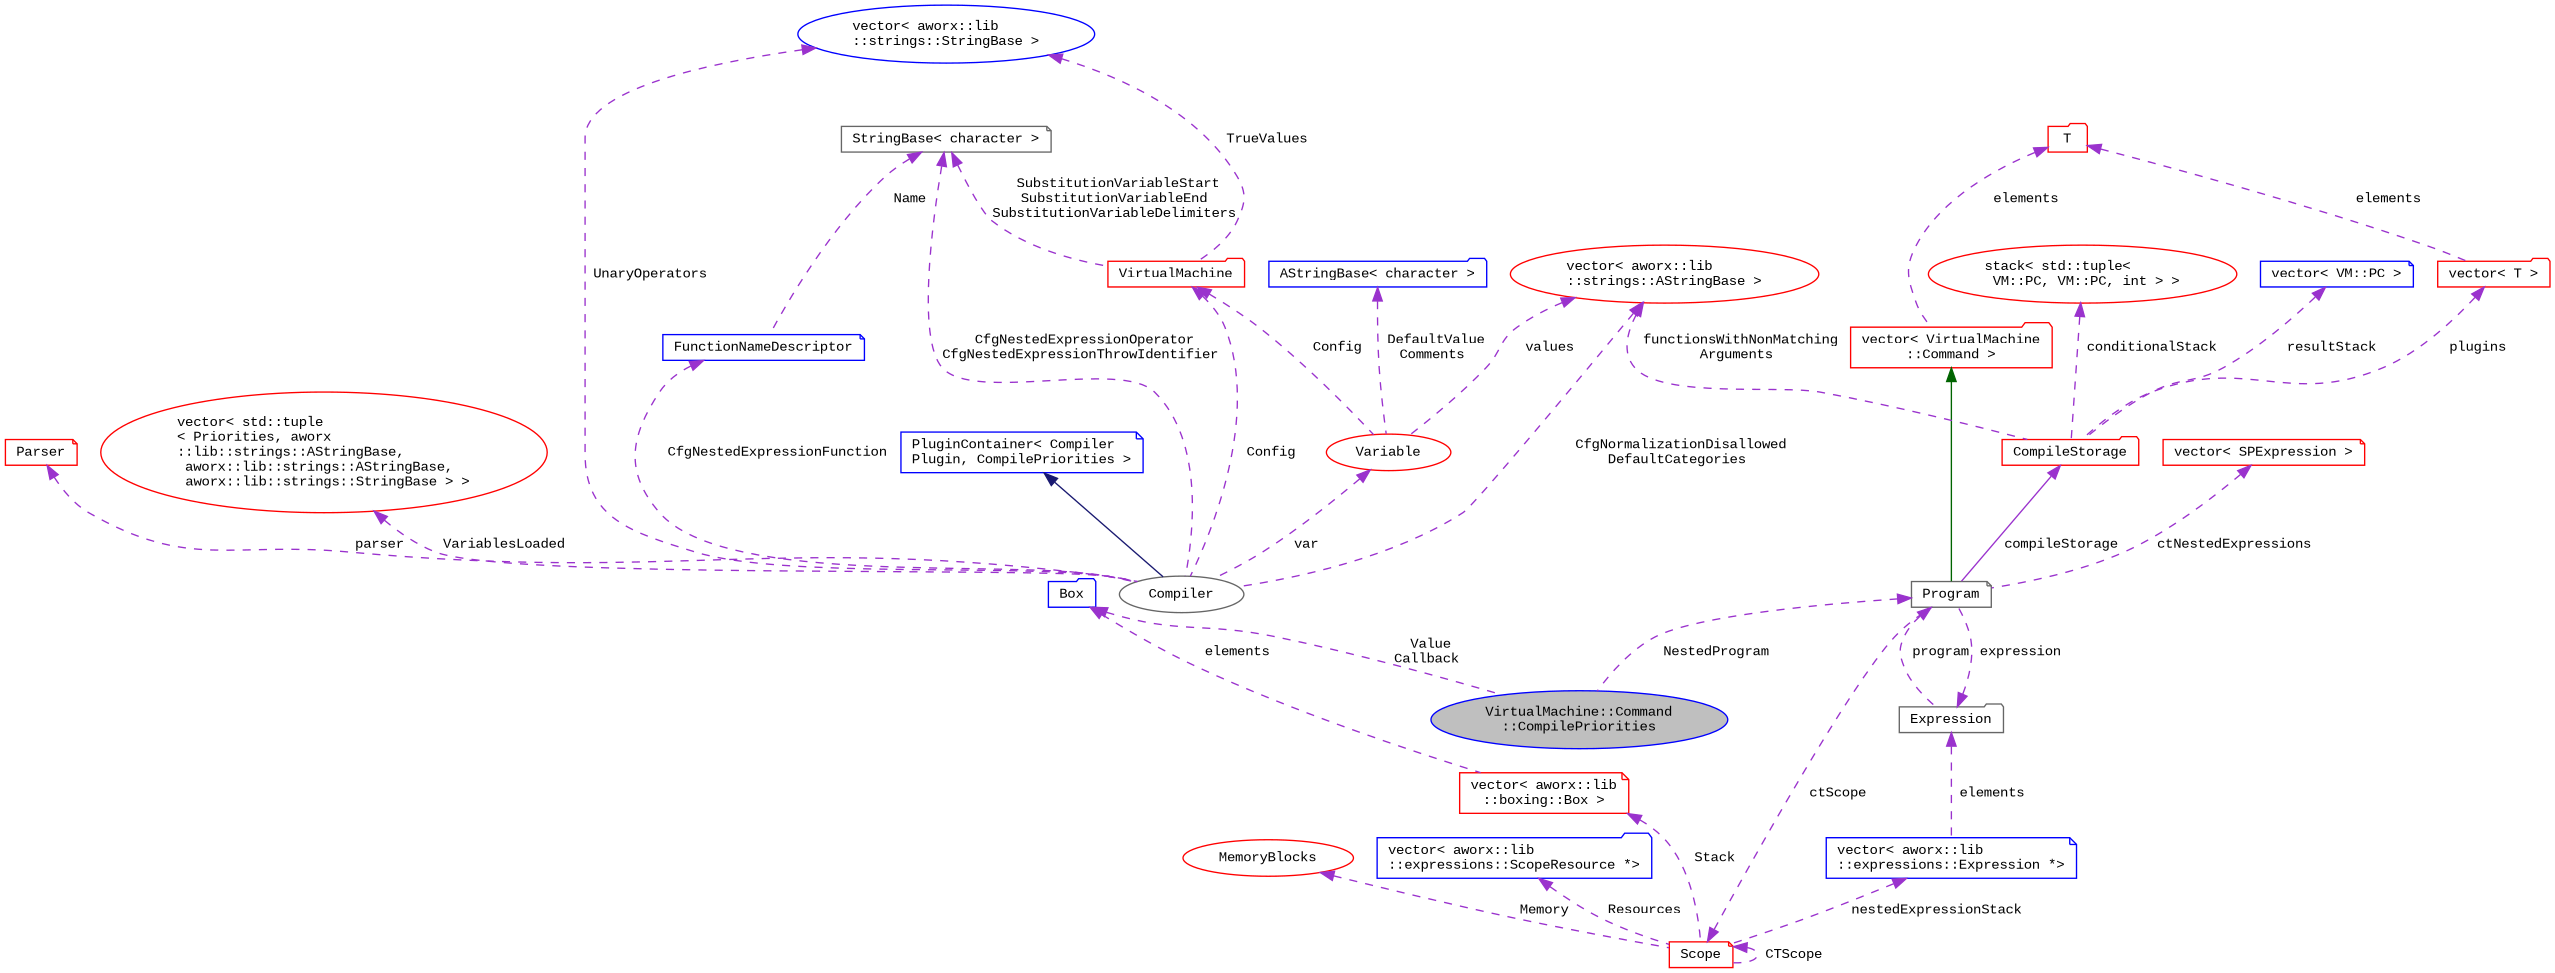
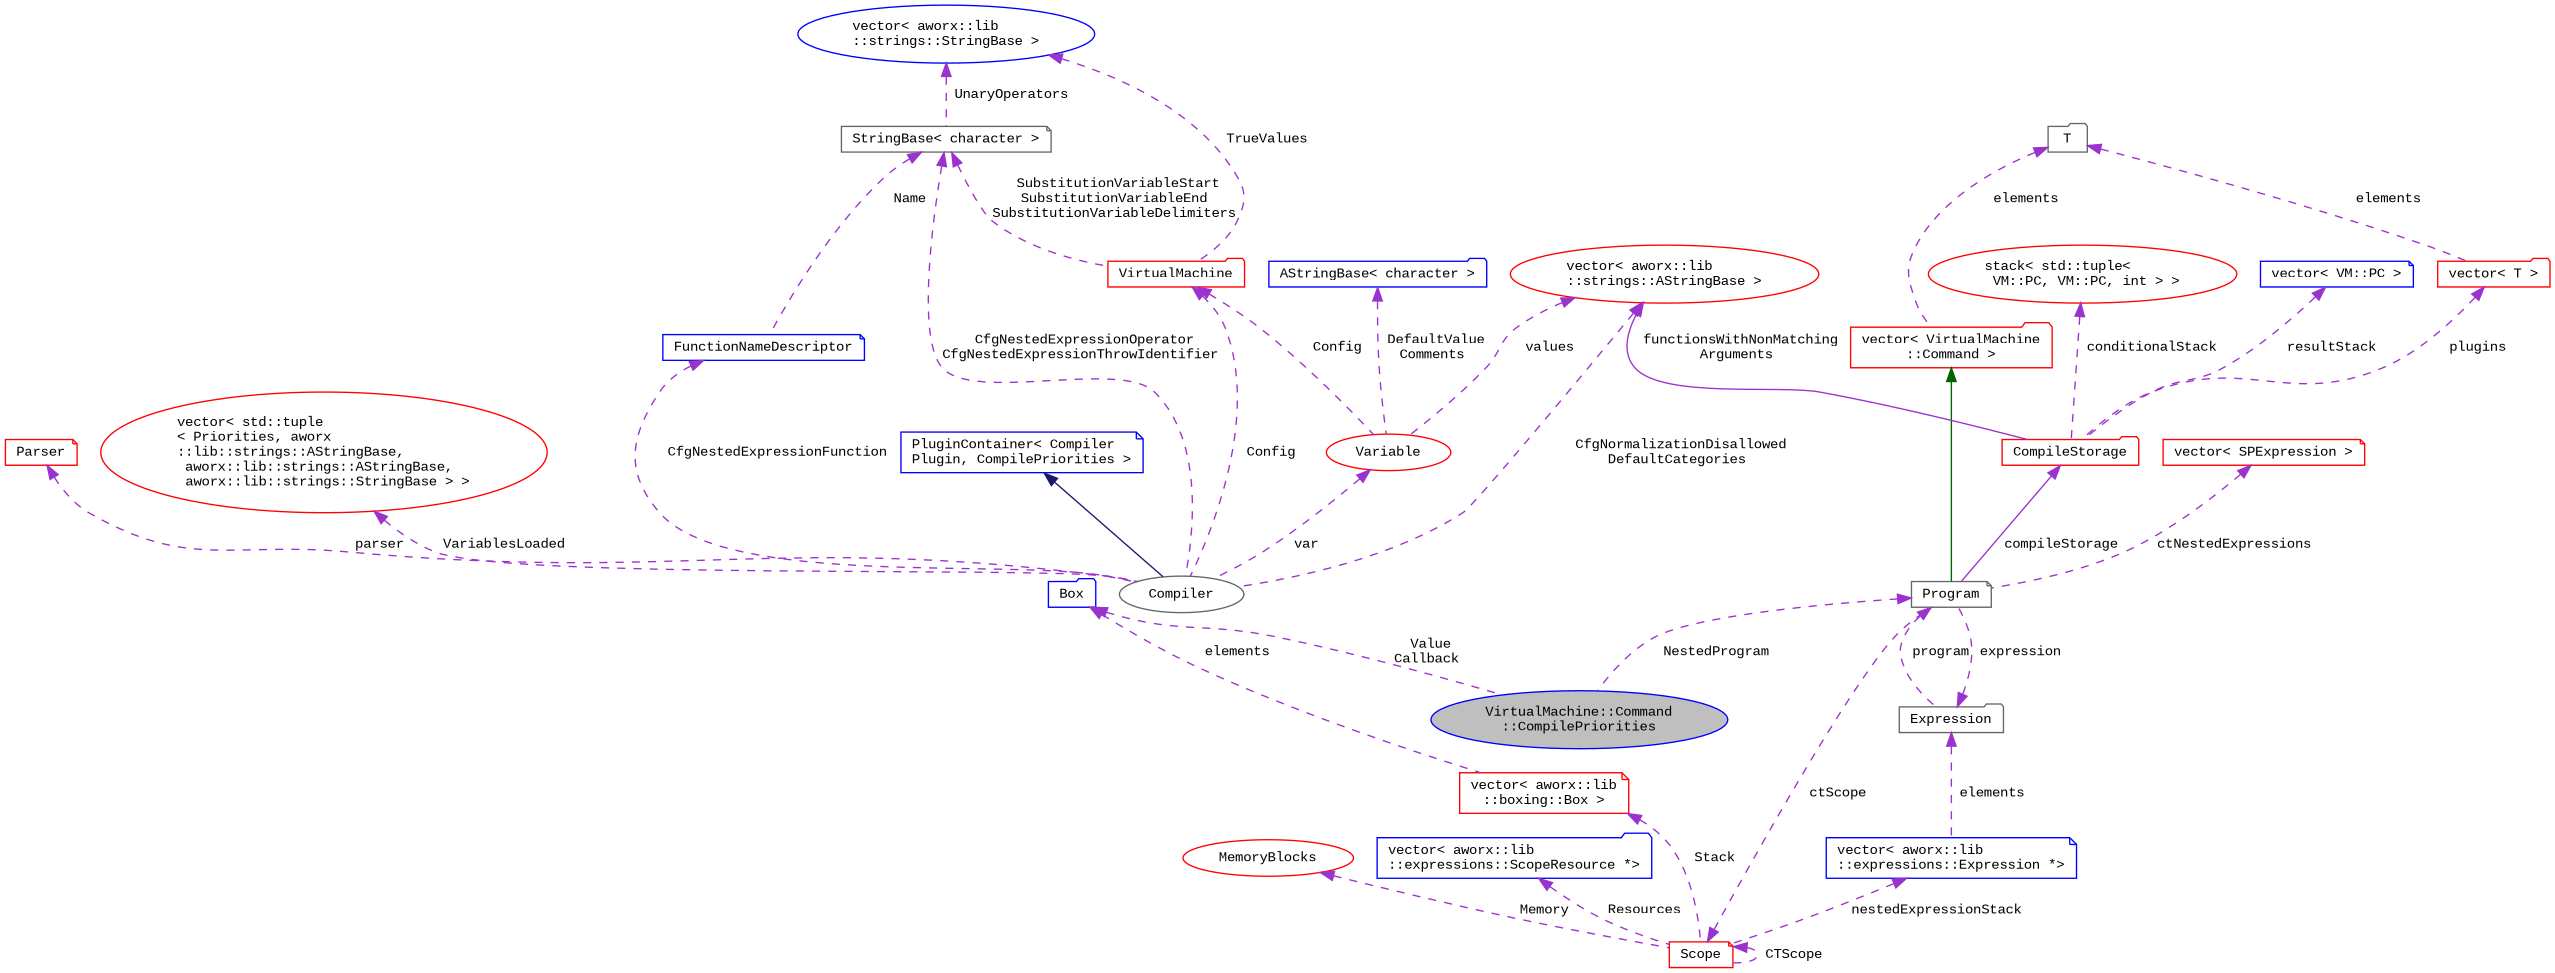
(2068, 139) -> (2068, 139)
(1803, 390) -> (1803, 390)
(587, 476) -> (946, 101)
